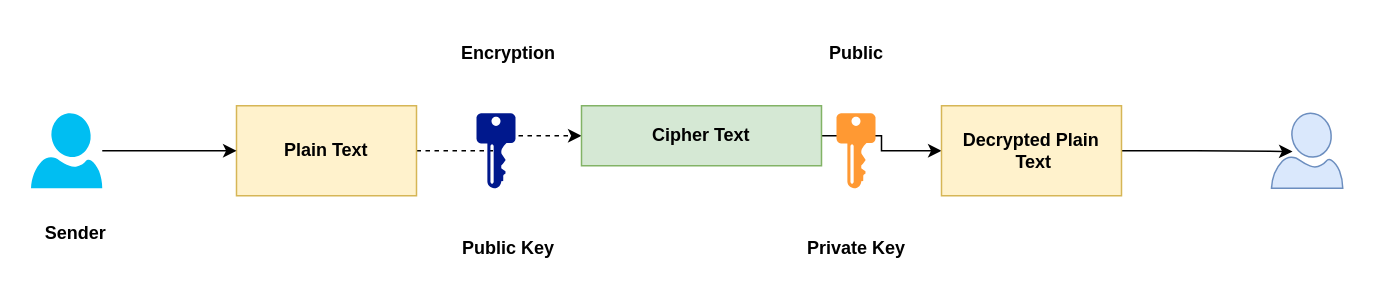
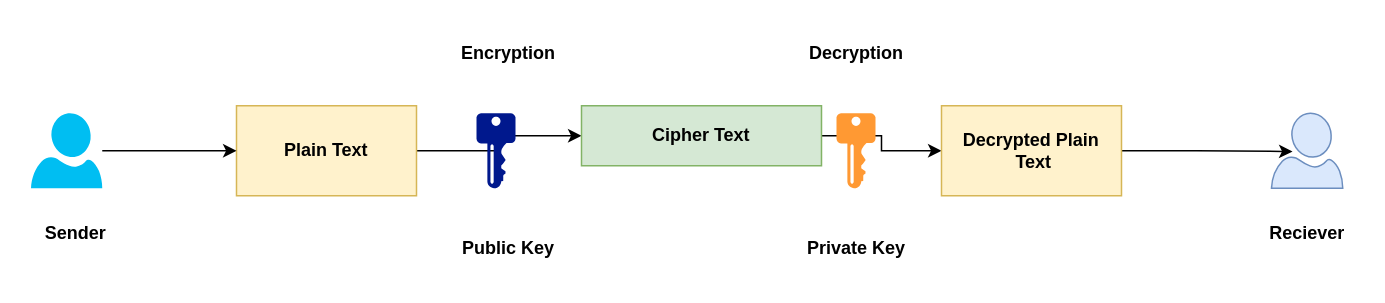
(857, 53) -> (857, 53)
(456, 151) -> (456, 151)
none -> (1307, 233)
